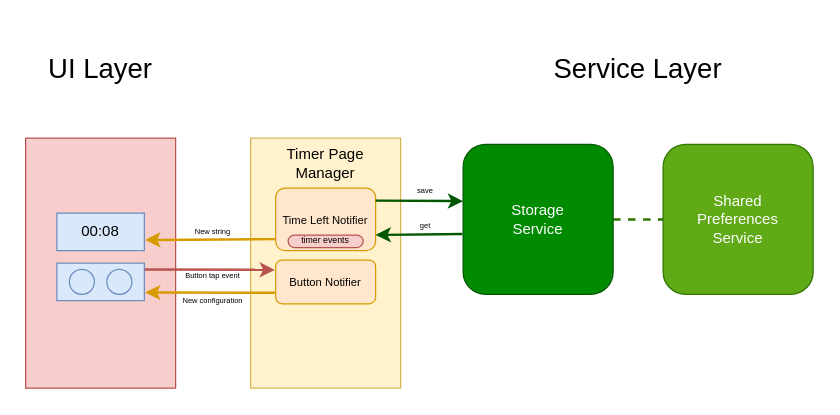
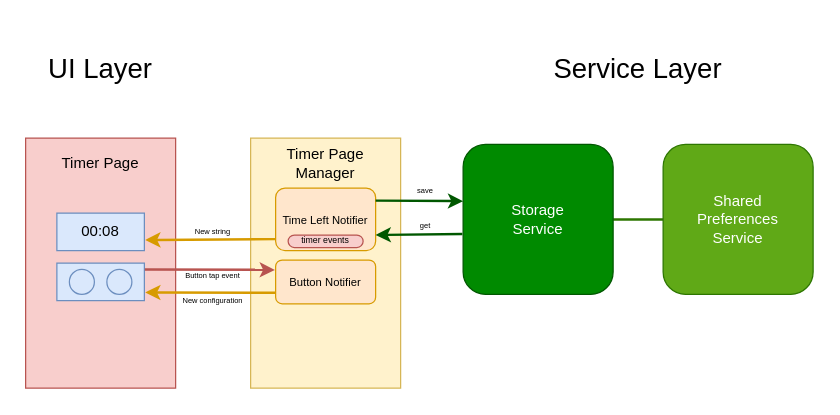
none -> (101, 163)
(639, 219) -> (639, 219)
